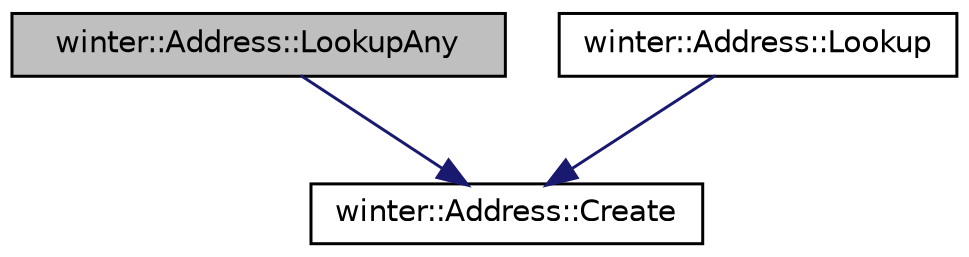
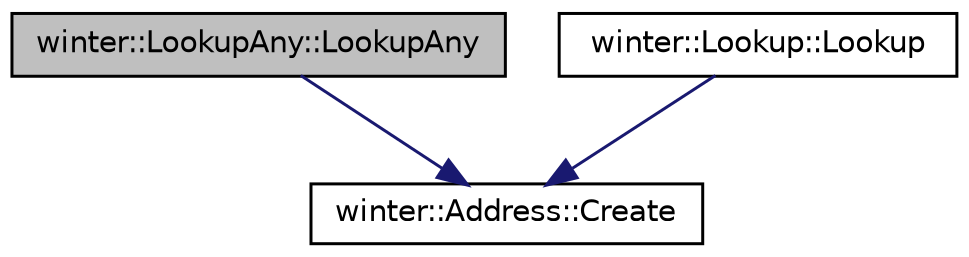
(259, 45) -> (259, 45)
(758, 45) -> (758, 45)
